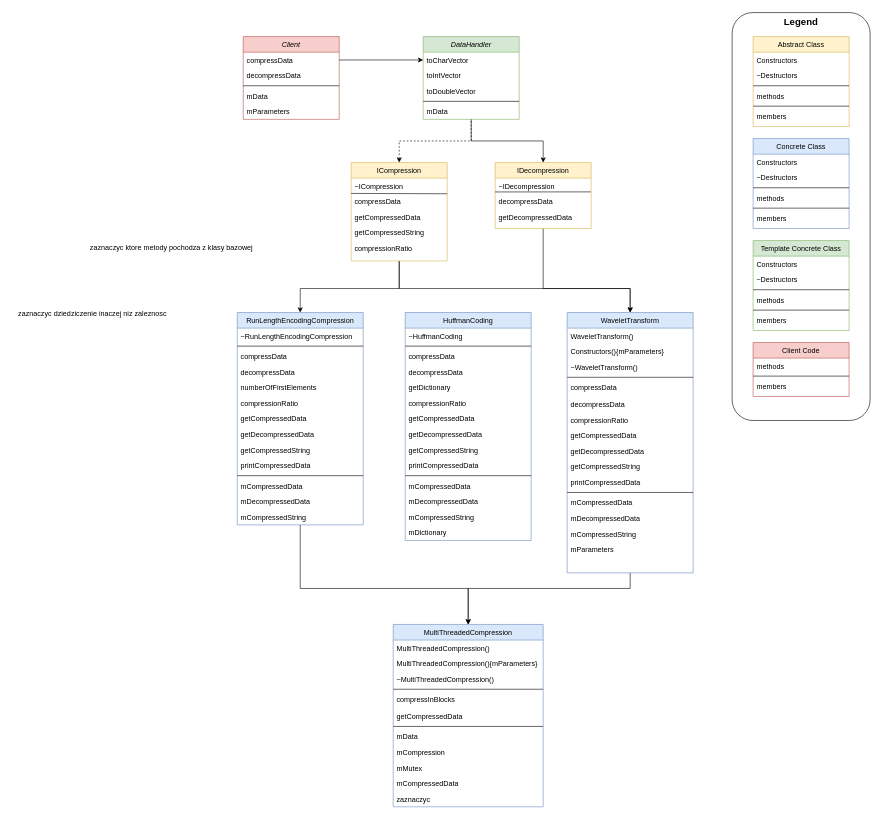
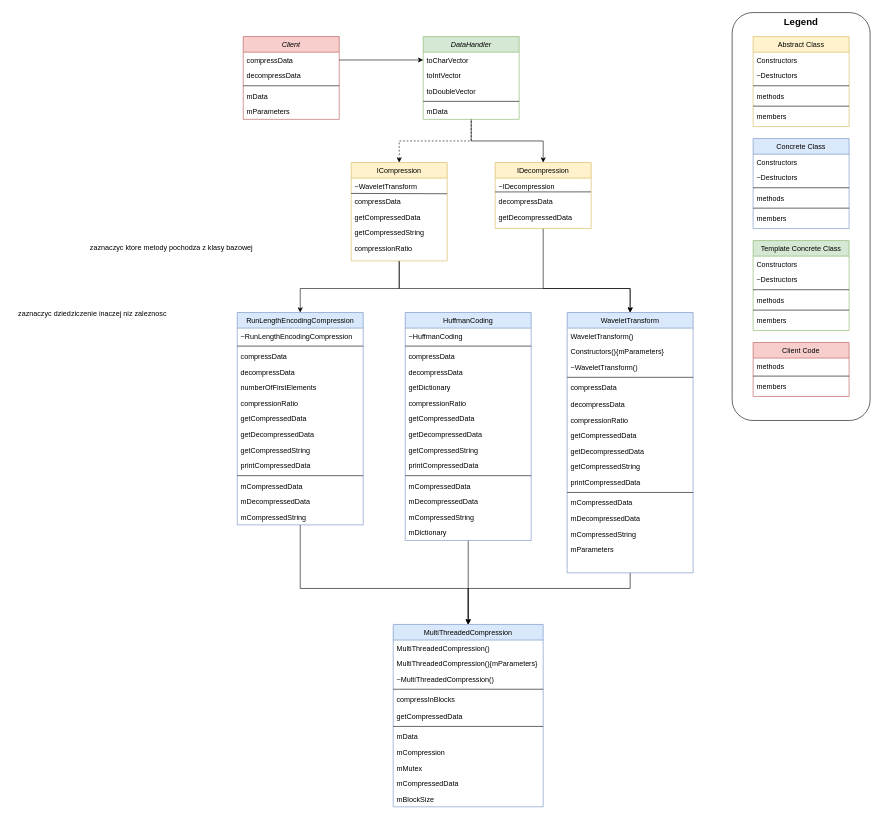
(380, 186) -> (388, 186)
none -> (468, 564)
(415, 799) -> (415, 799)
